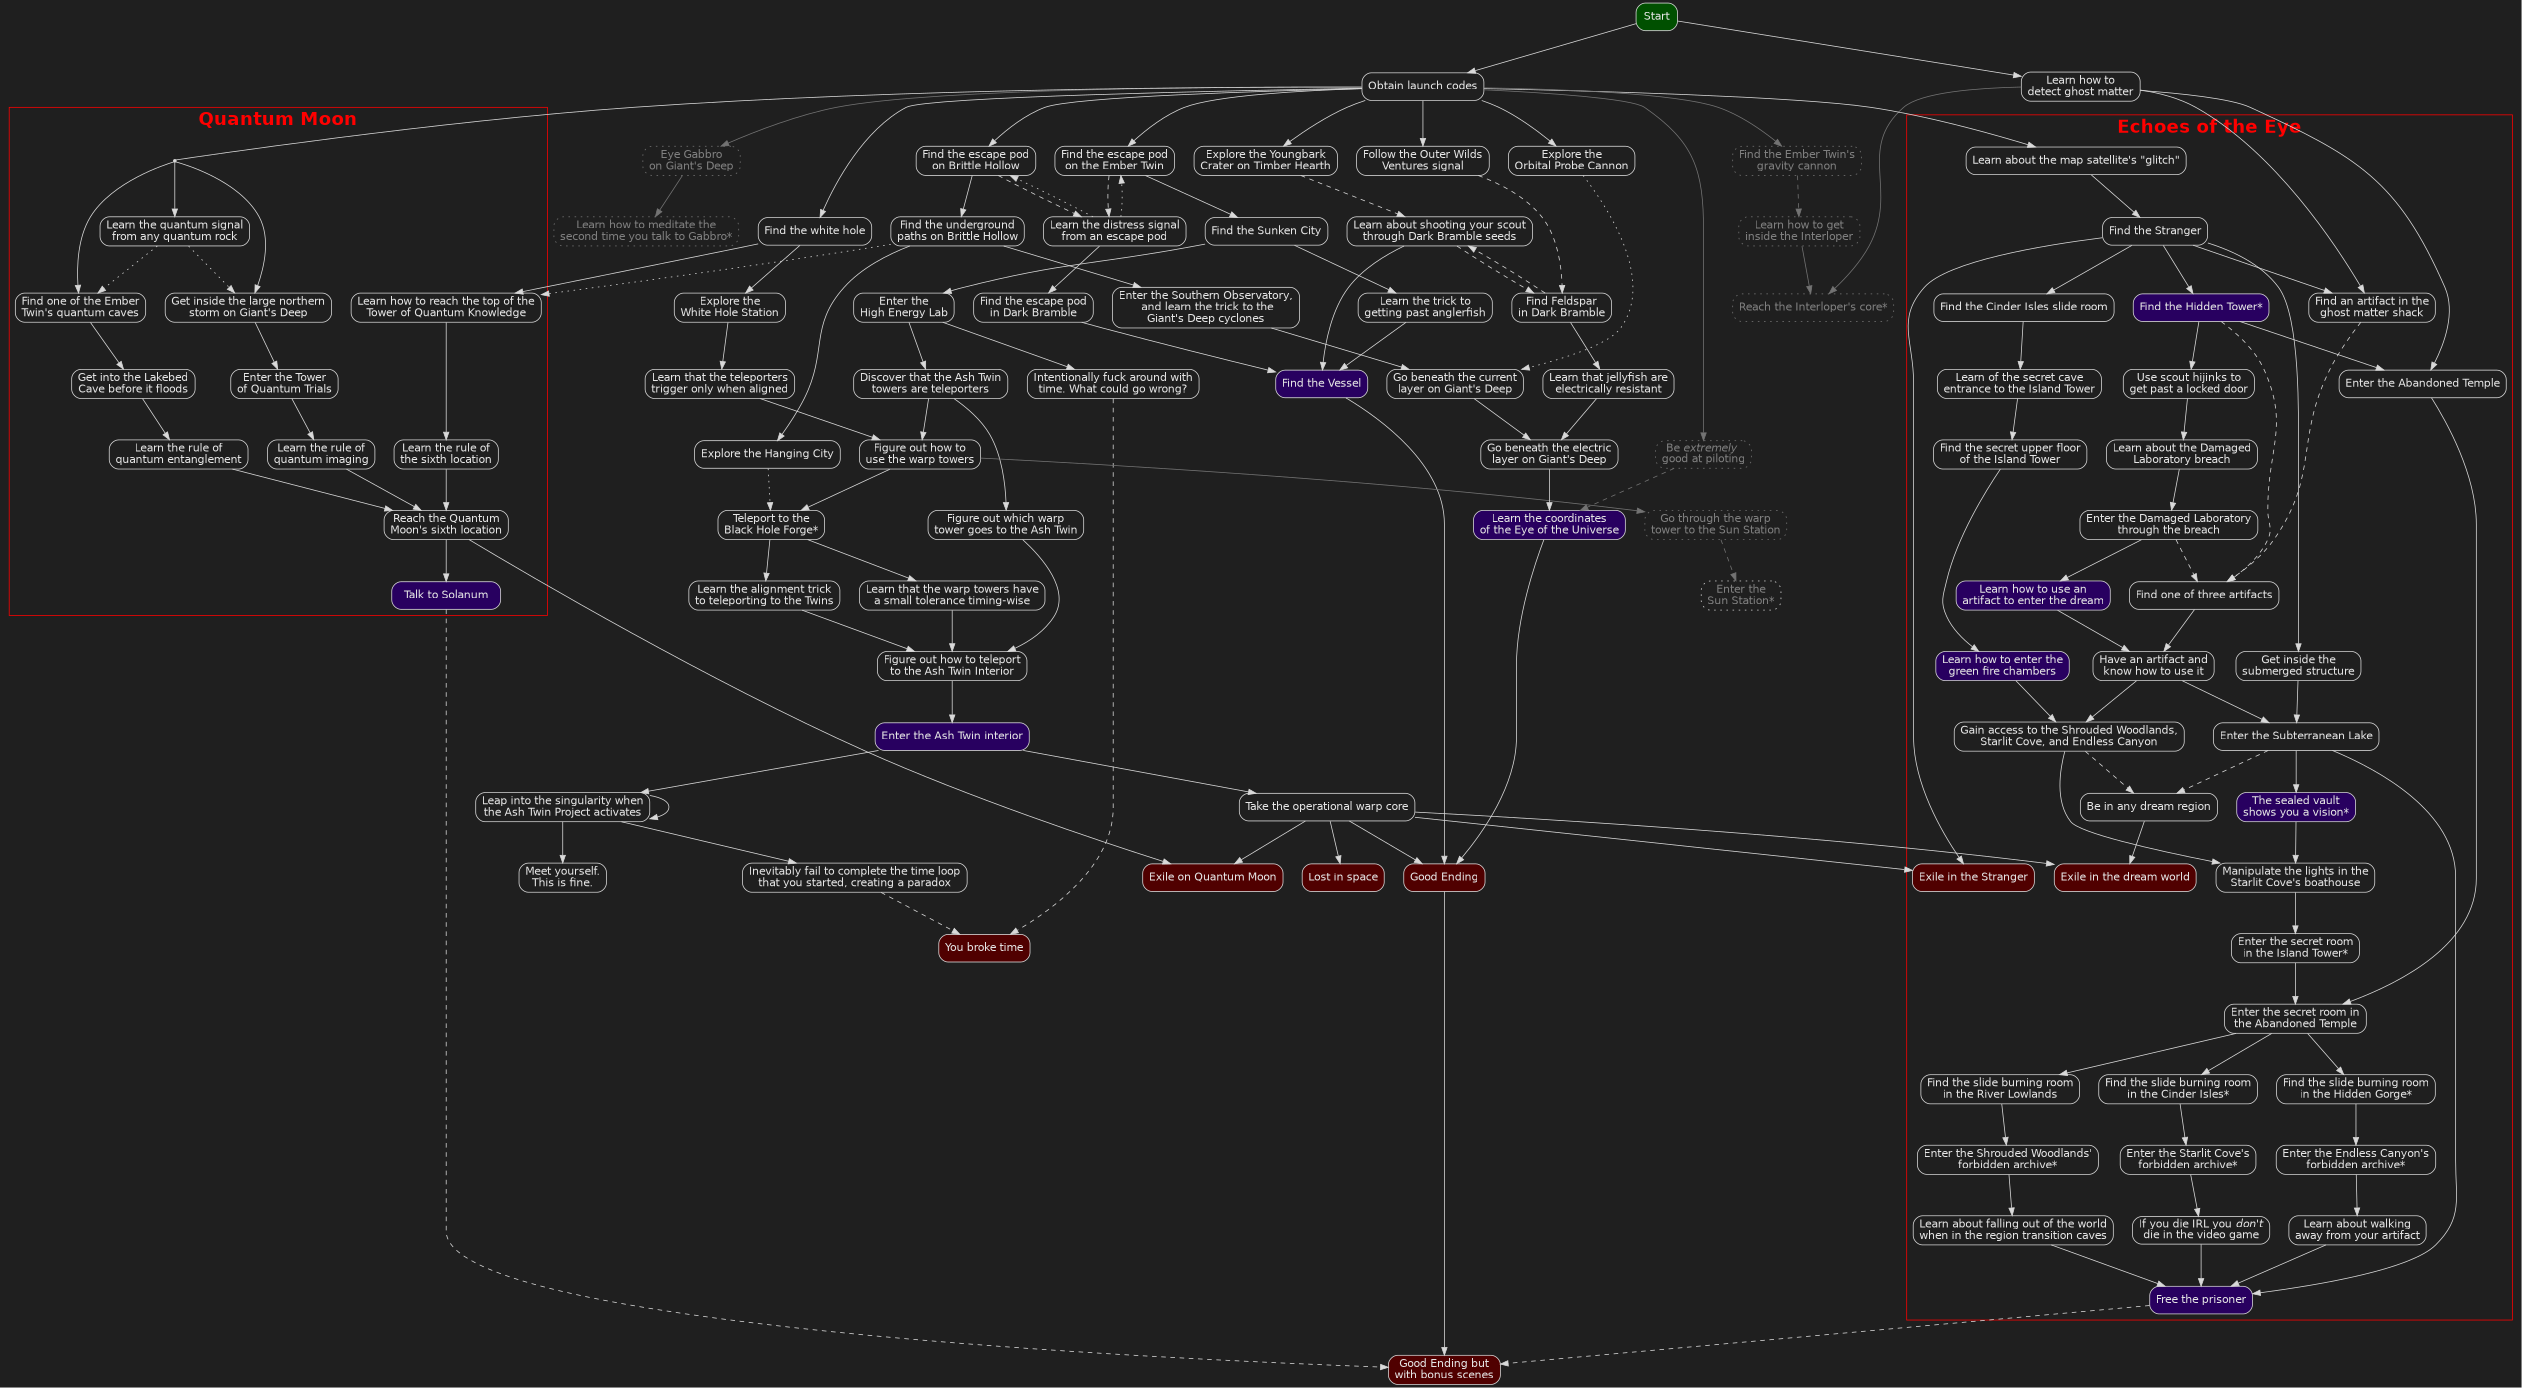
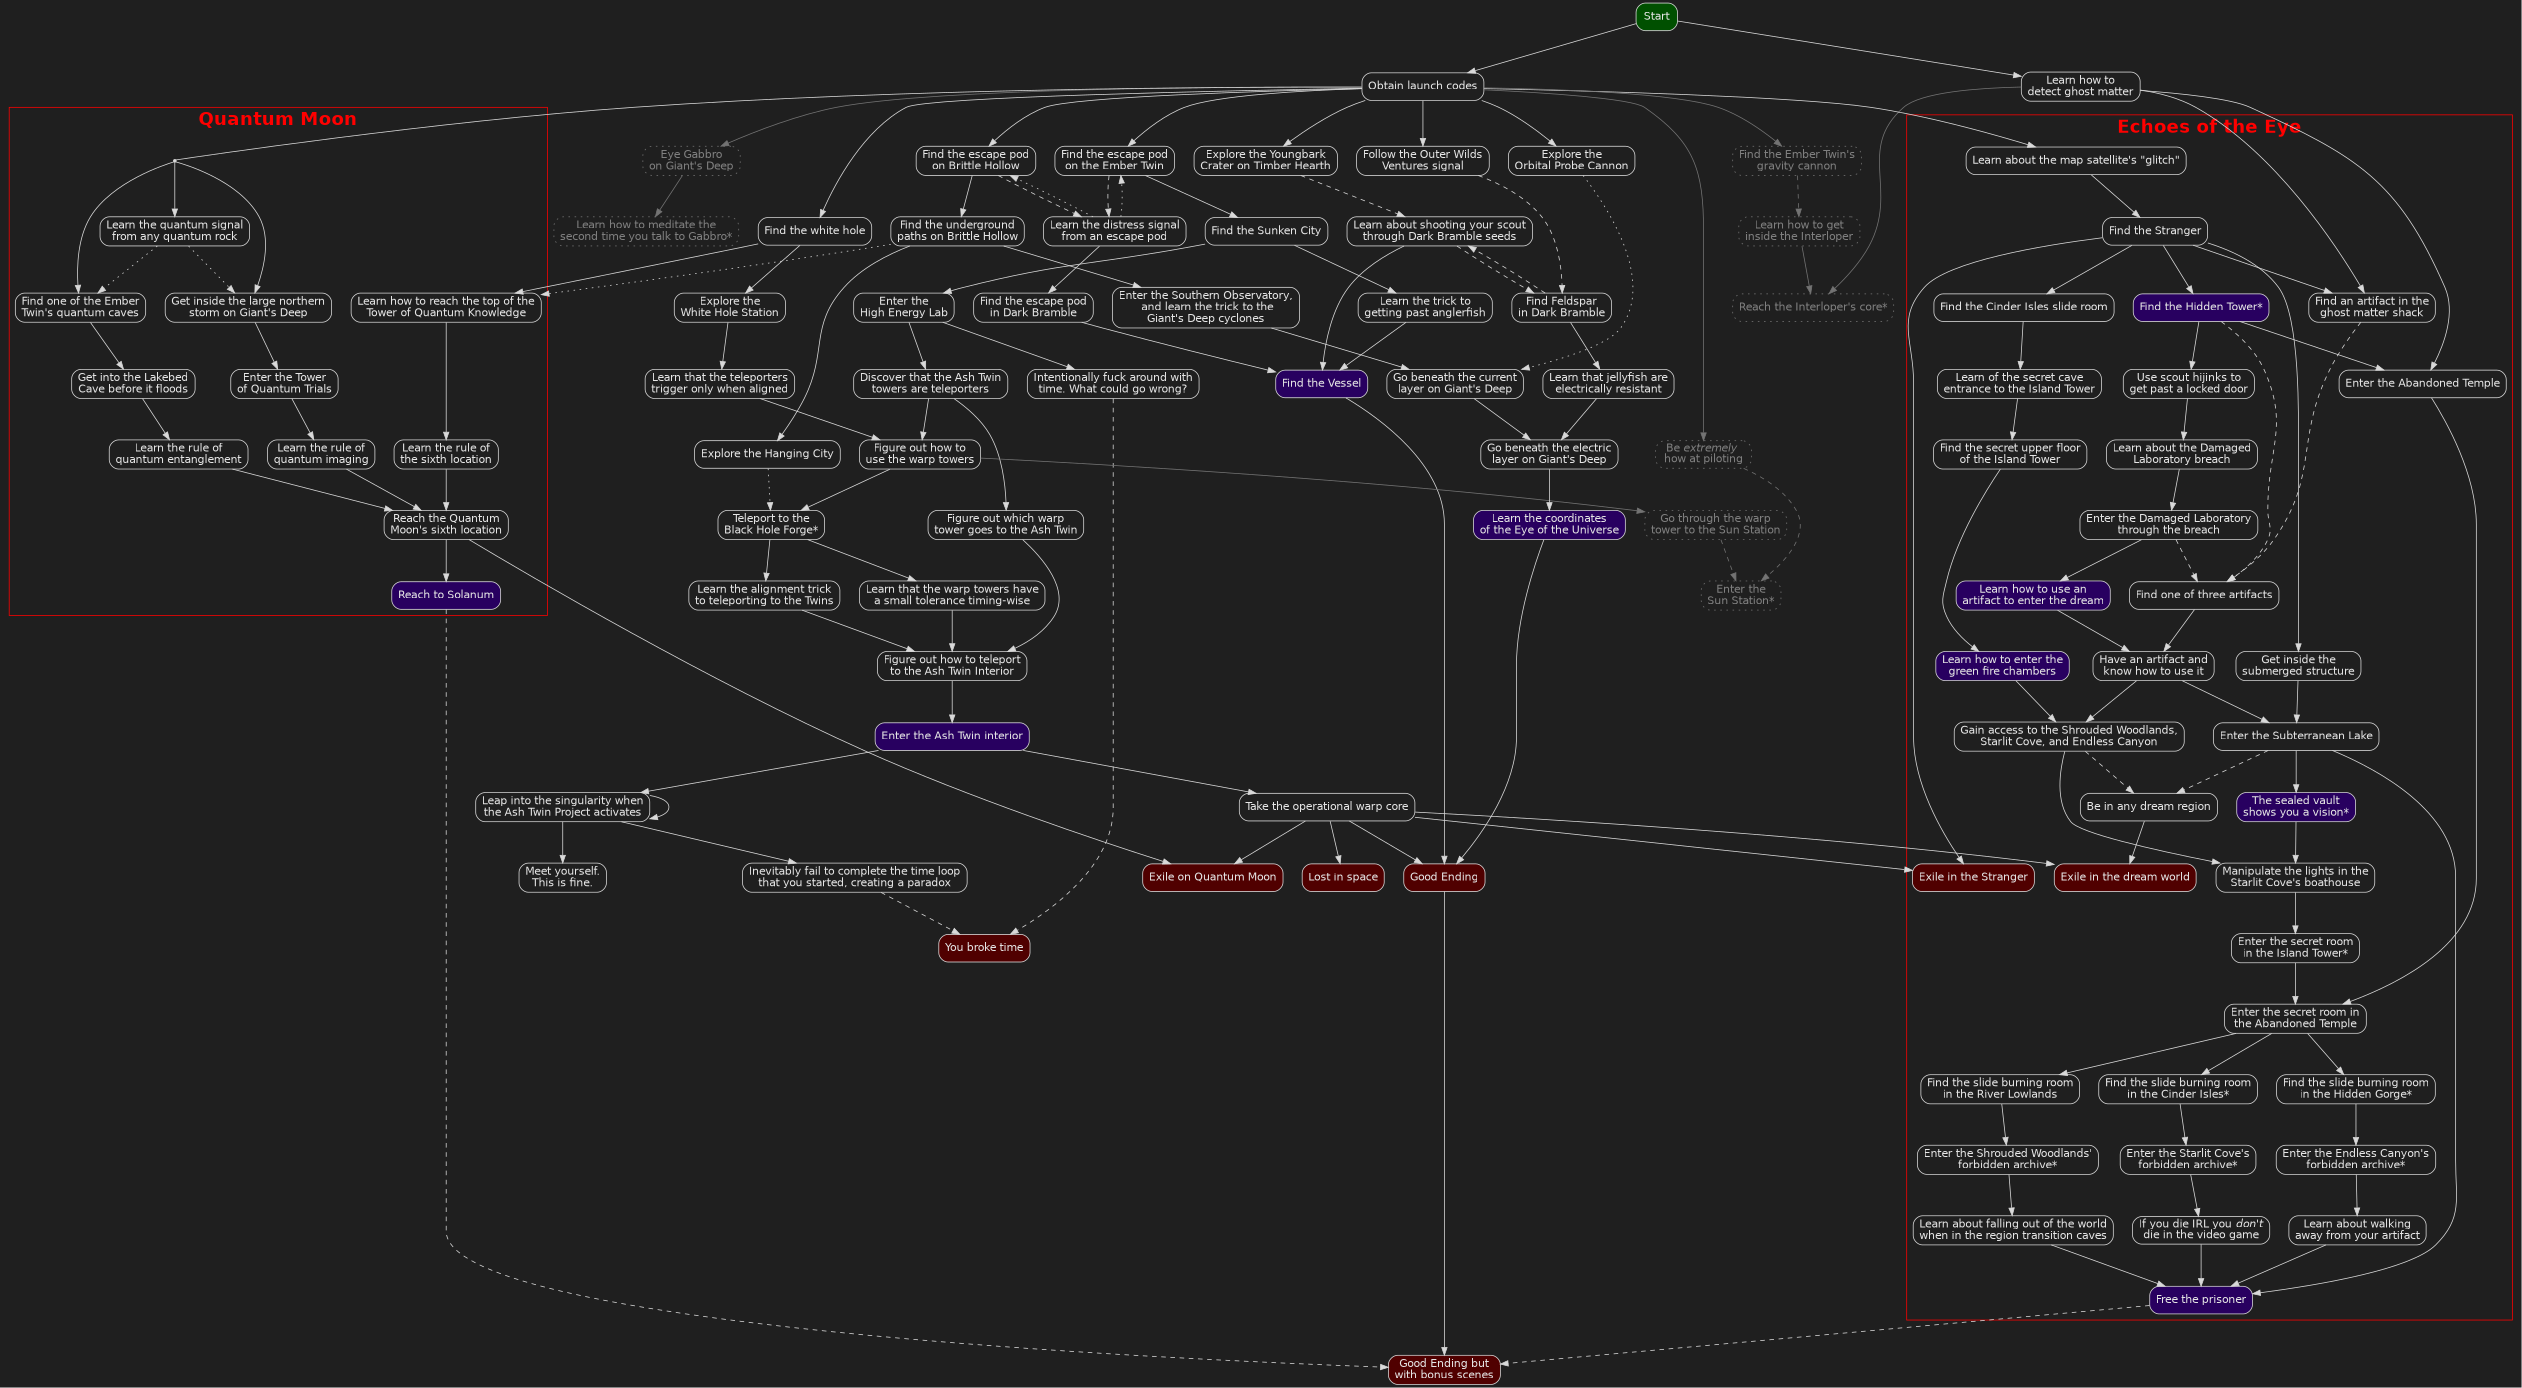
(1704, 459) -> (1704, 459)
(1631, 488) -> (1798, 515)
(446, 596) -> (446, 596)
(1741, 596) -> (1741, 596)
